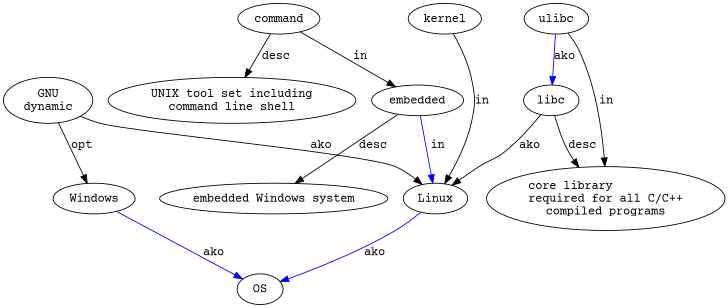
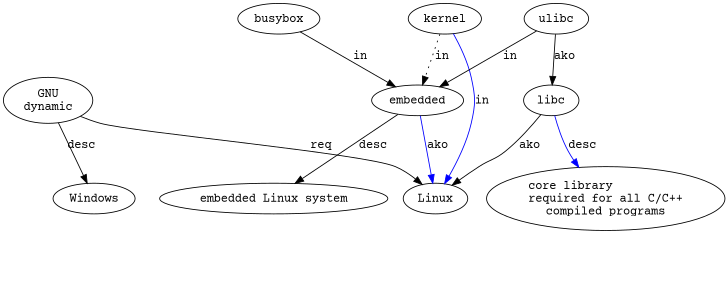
(279, 19) -> (279, 19)
none -> (433, 55)
(554, 55) -> (554, 55)
(594, 93) -> (492, 57)
(232, 100) -> none
(474, 105) -> (474, 105)
(562, 139) -> (562, 139)
(82, 145) -> (82, 145)
(321, 145) -> (321, 145)
(438, 145) -> (438, 145)
(274, 199) -> (274, 199)
(260, 289) -> none
